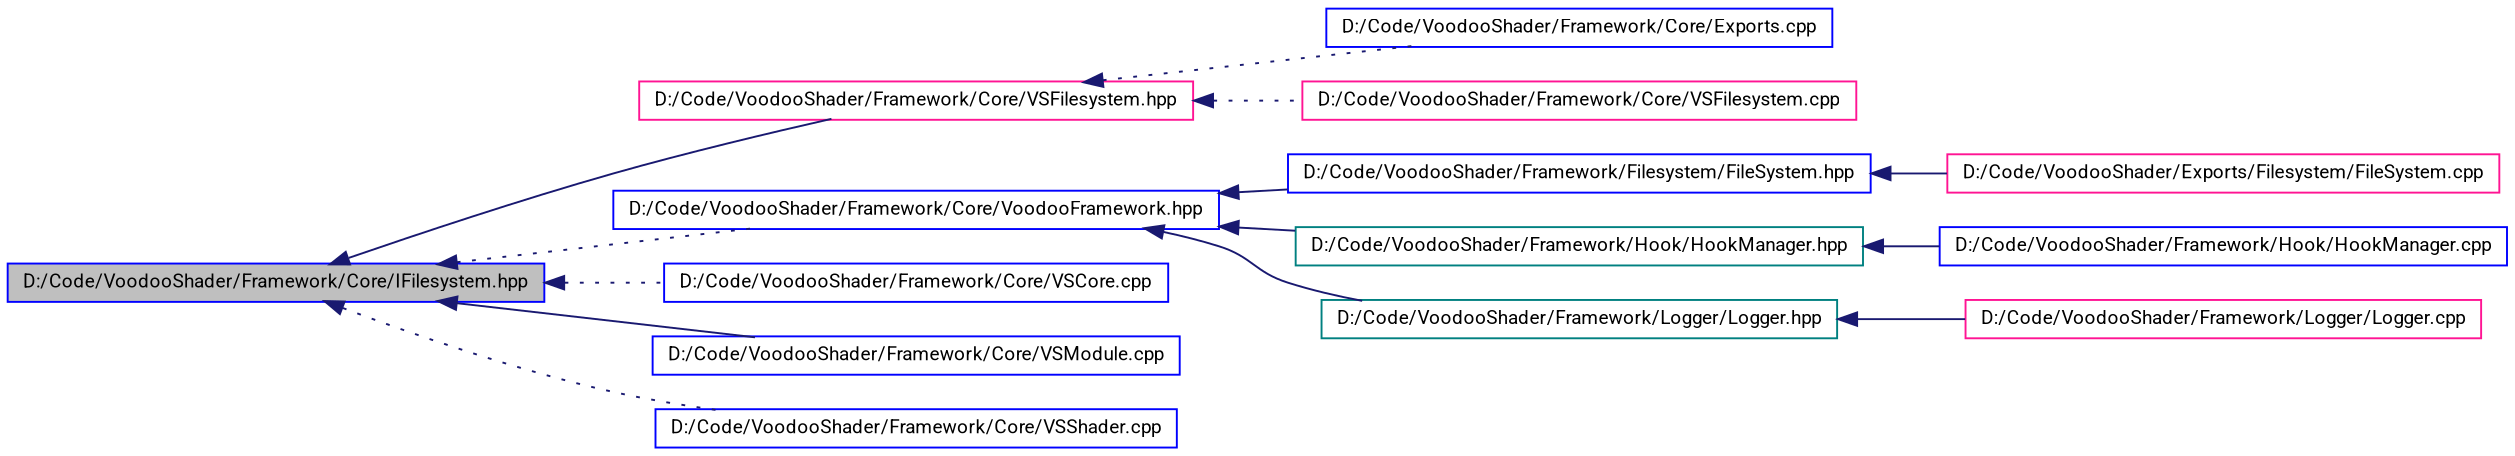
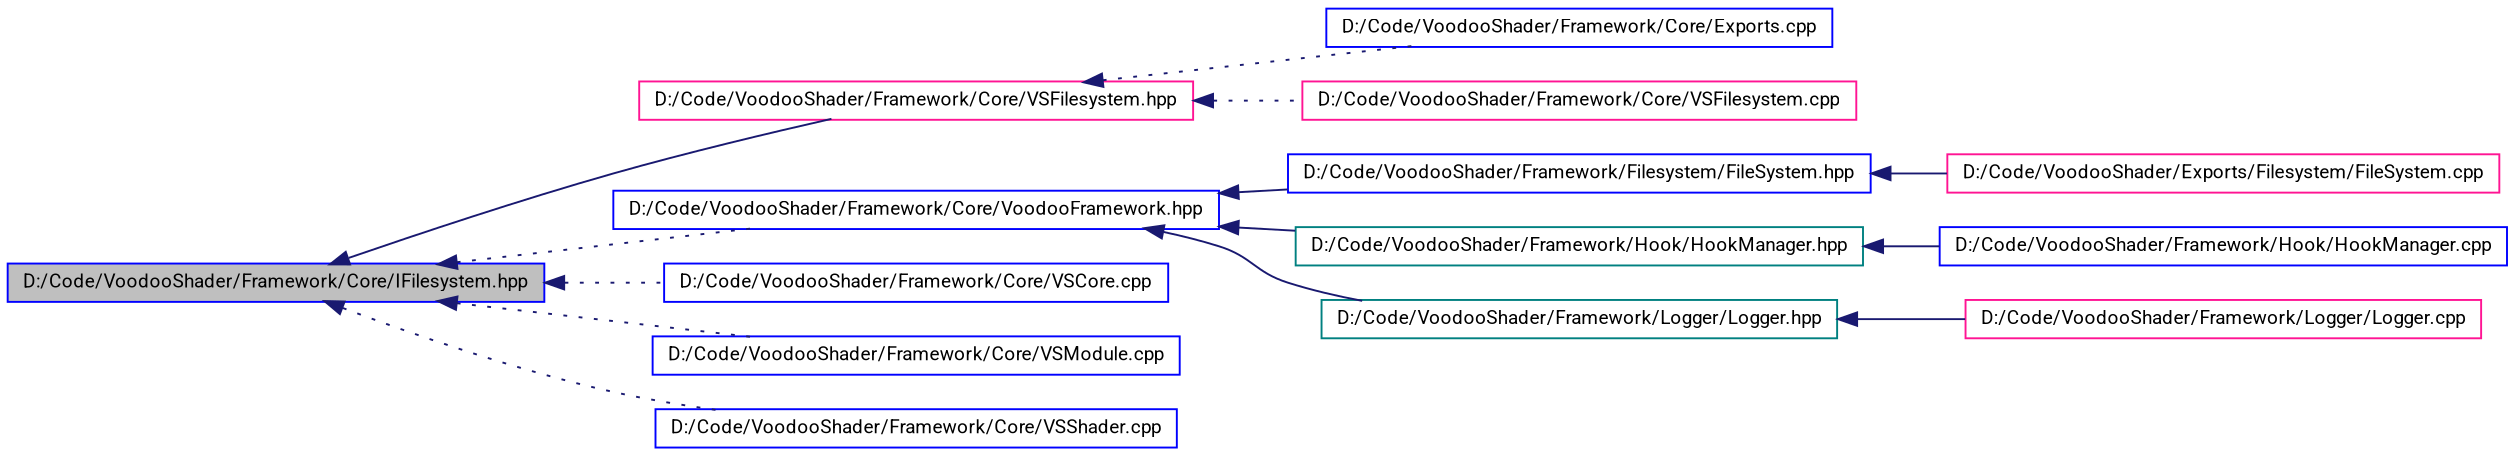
(606, 320) -> (606, 320)
